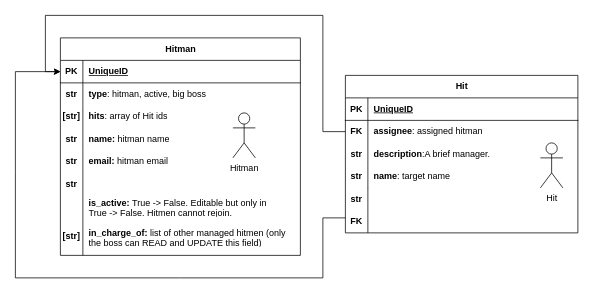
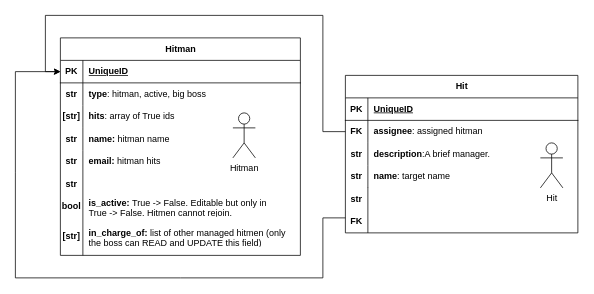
(135, 117) -> (139, 117)
(127, 162) -> (126, 162)
none -> (72, 207)
